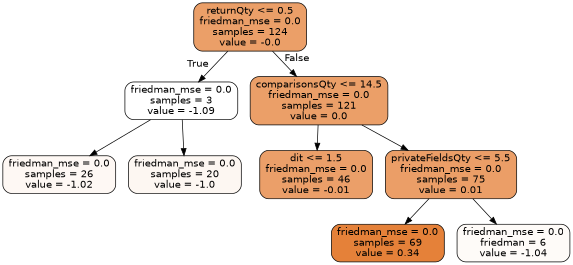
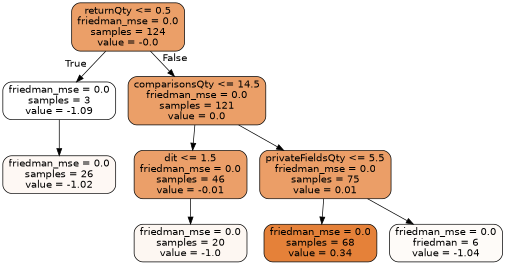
(183, 134) -> (191, 208)
(388, 243) -> (320, 243)
